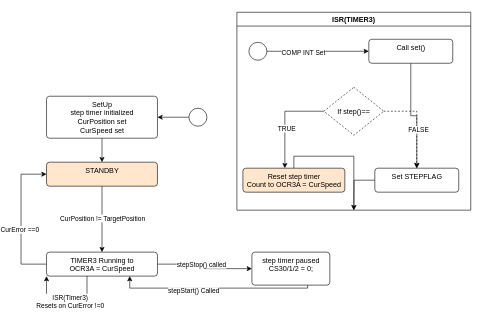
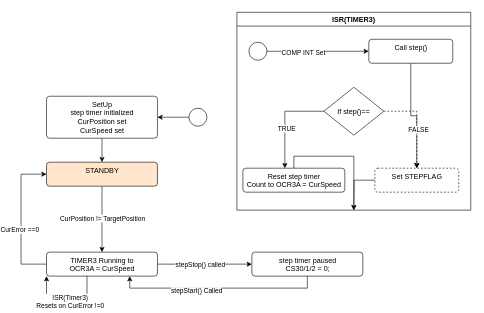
(411, 48) -> (411, 48)
(354, 111) -> (354, 111)
(294, 180) -> (294, 180)
(417, 180) -> (417, 180)
(291, 269) -> (307, 264)
